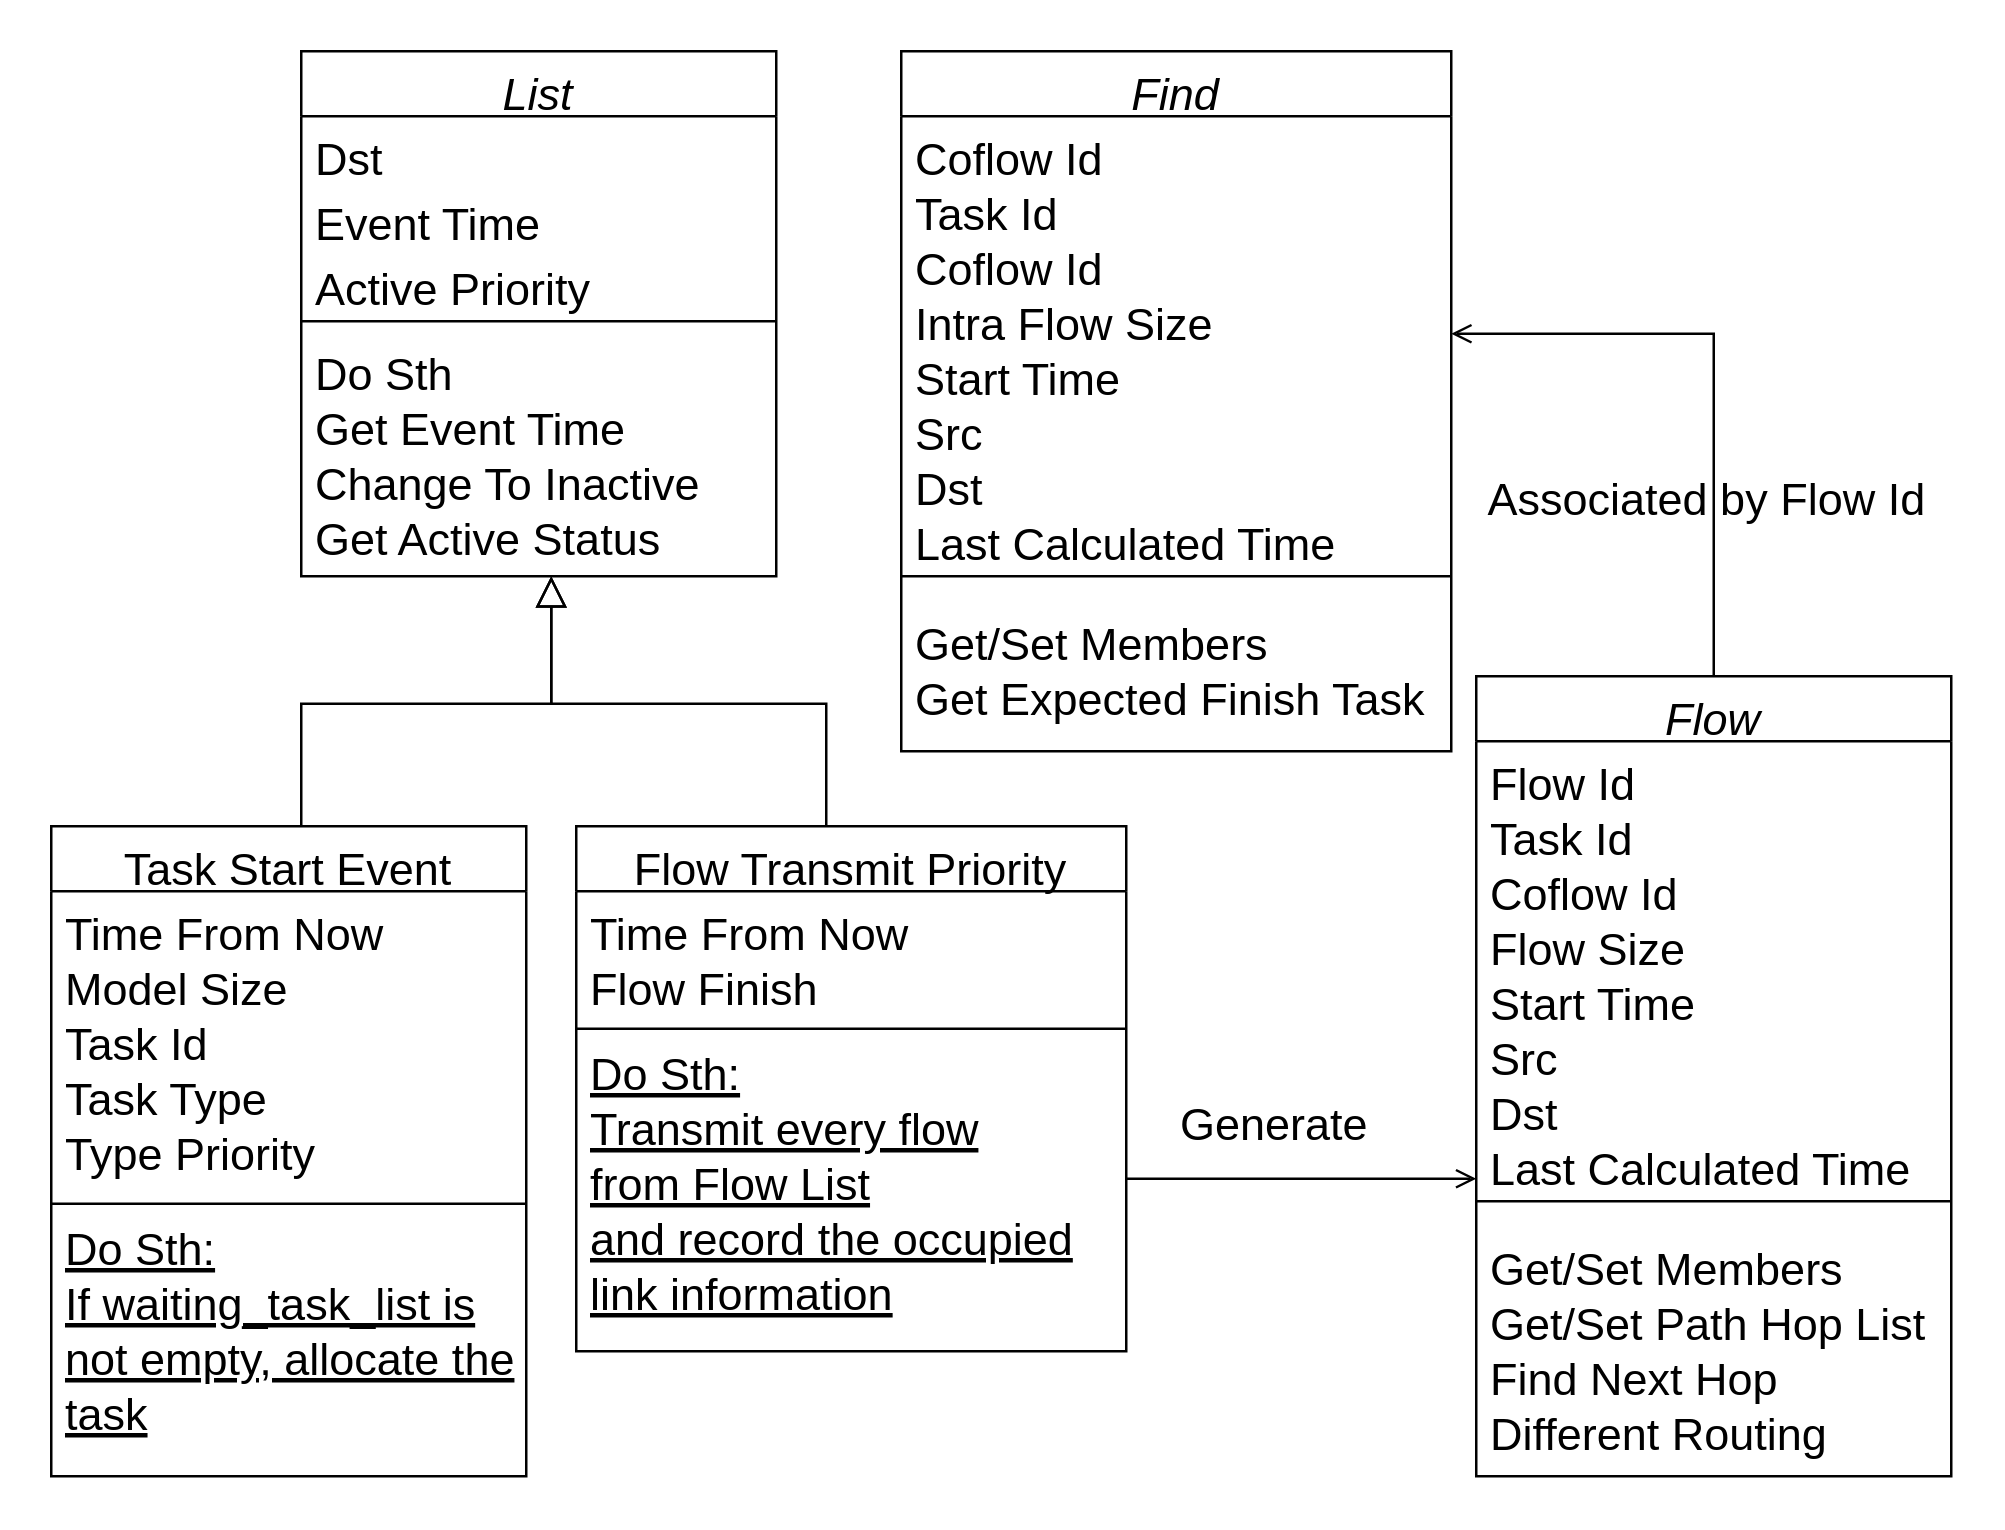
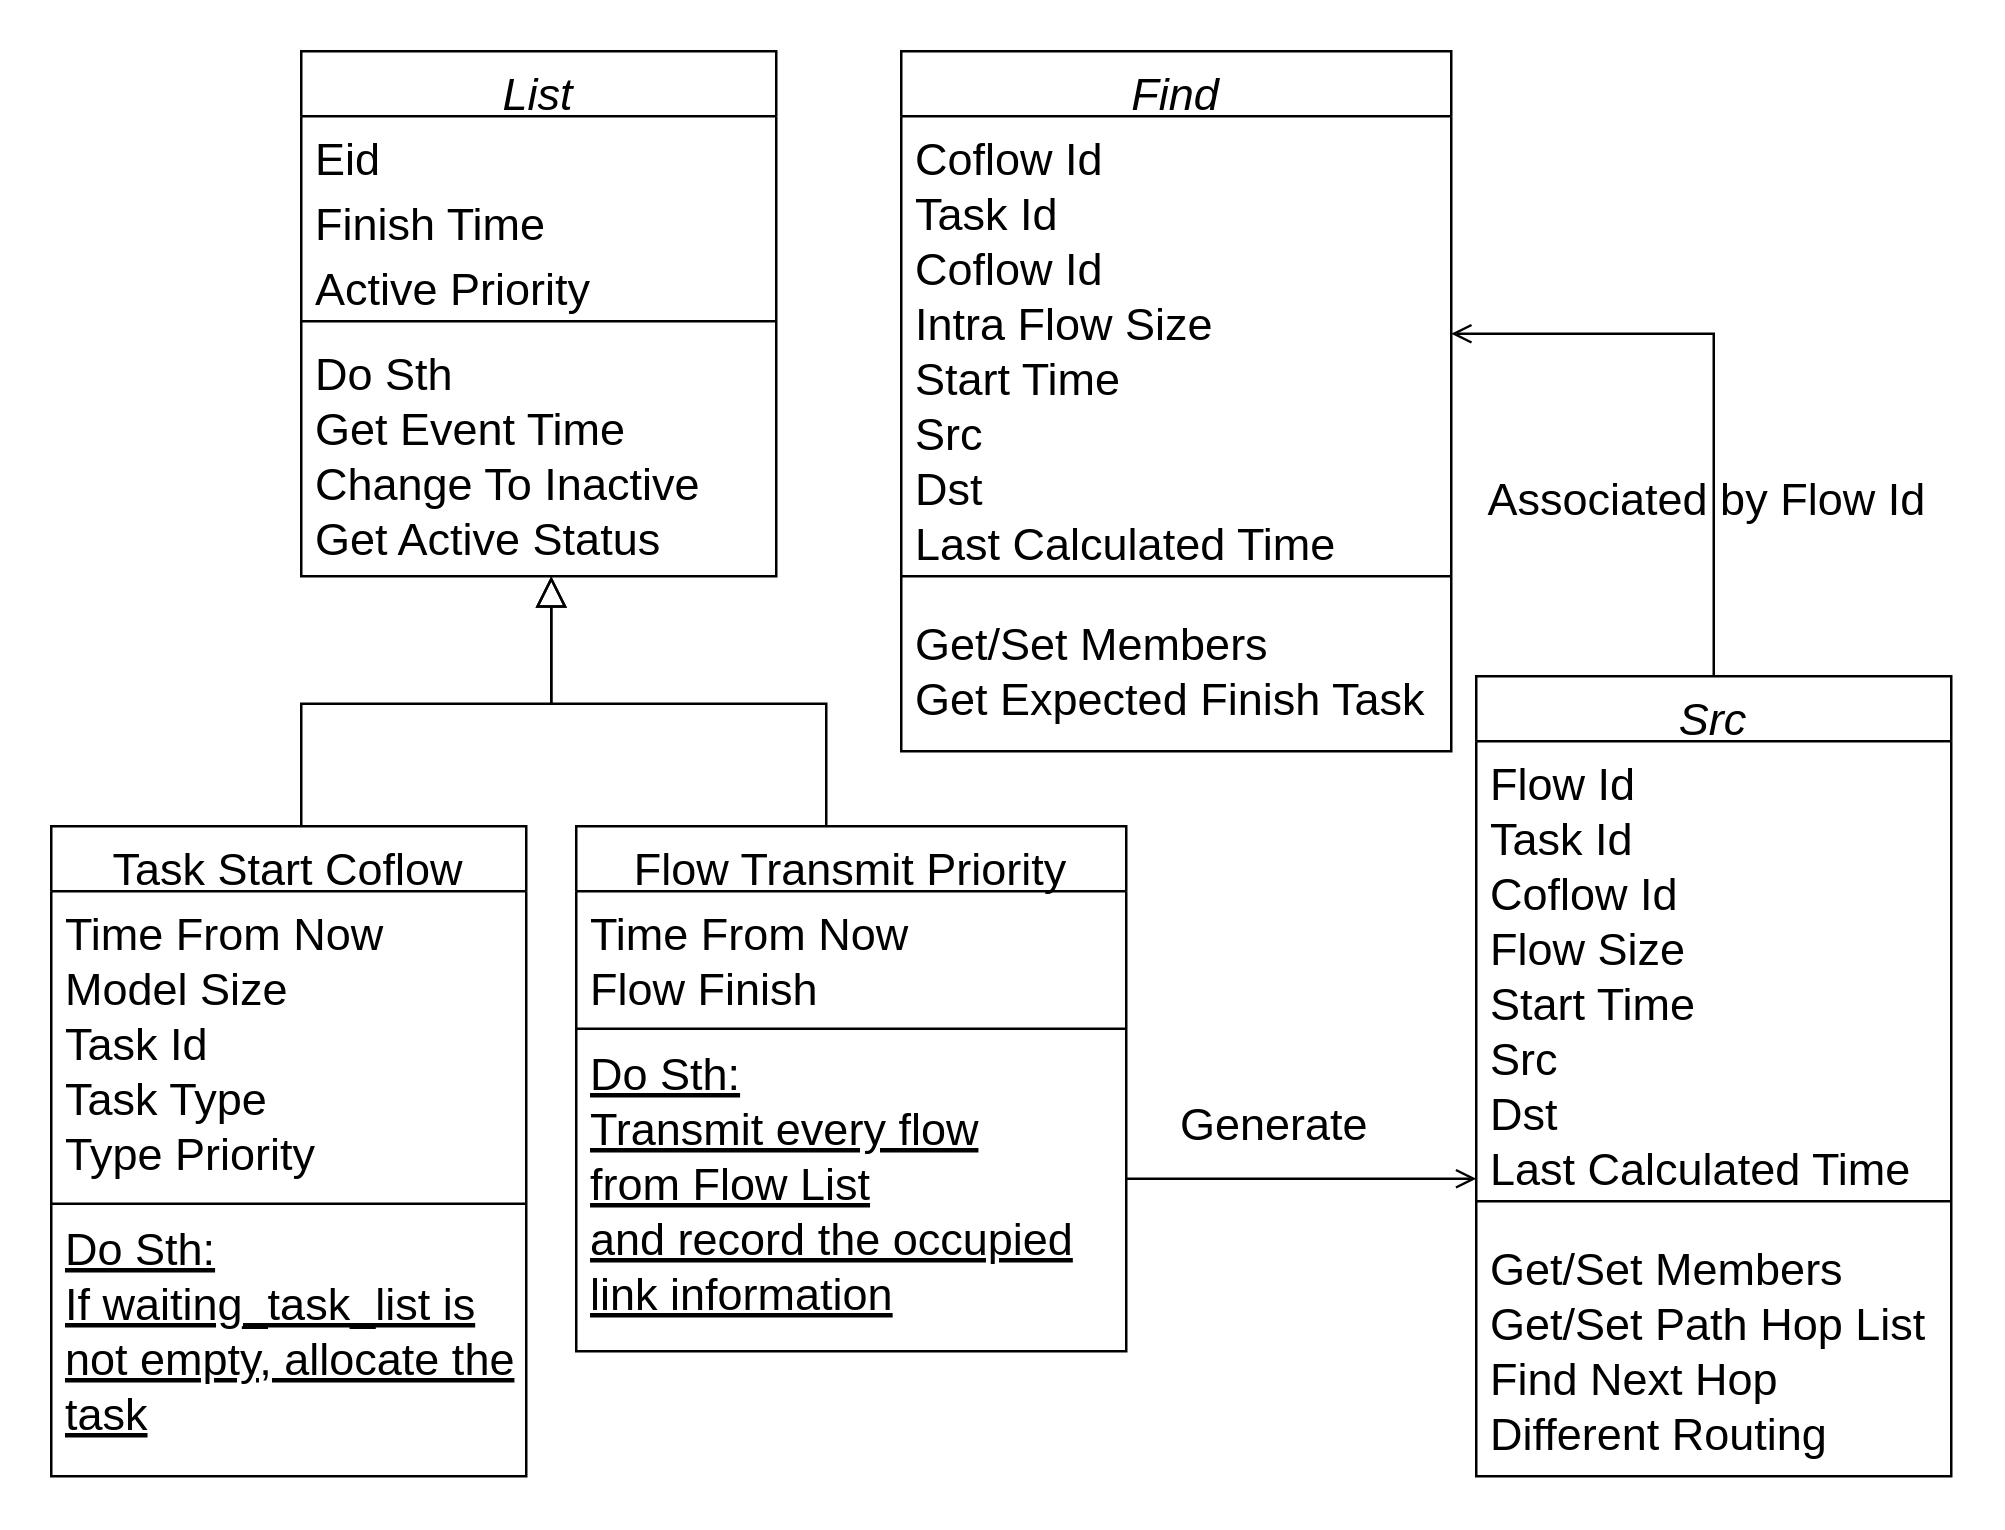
(353, 160) -> (347, 160)
(429, 225) -> (430, 225)
(1713, 720) -> (1713, 720)
(288, 870) -> (288, 870)
